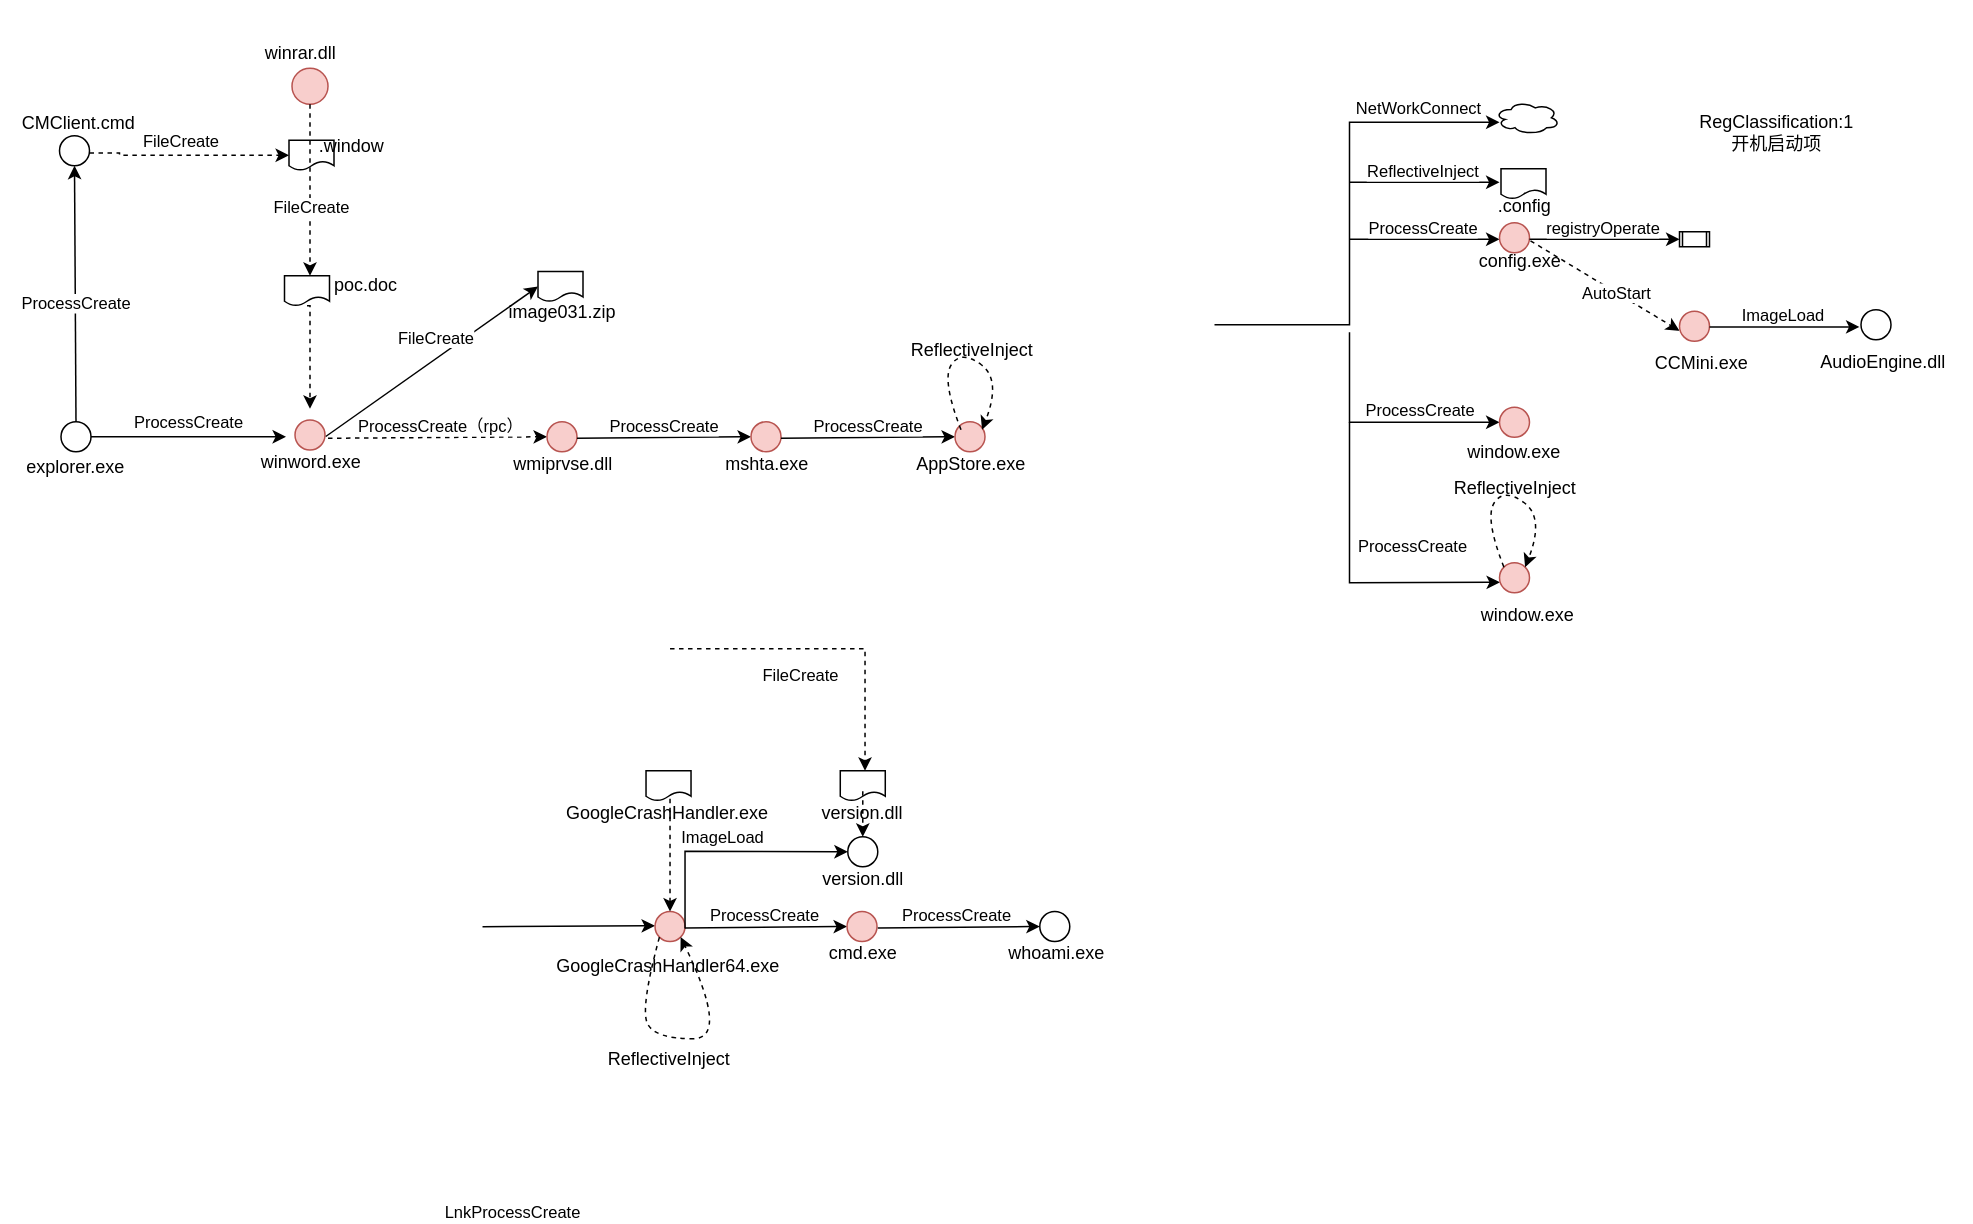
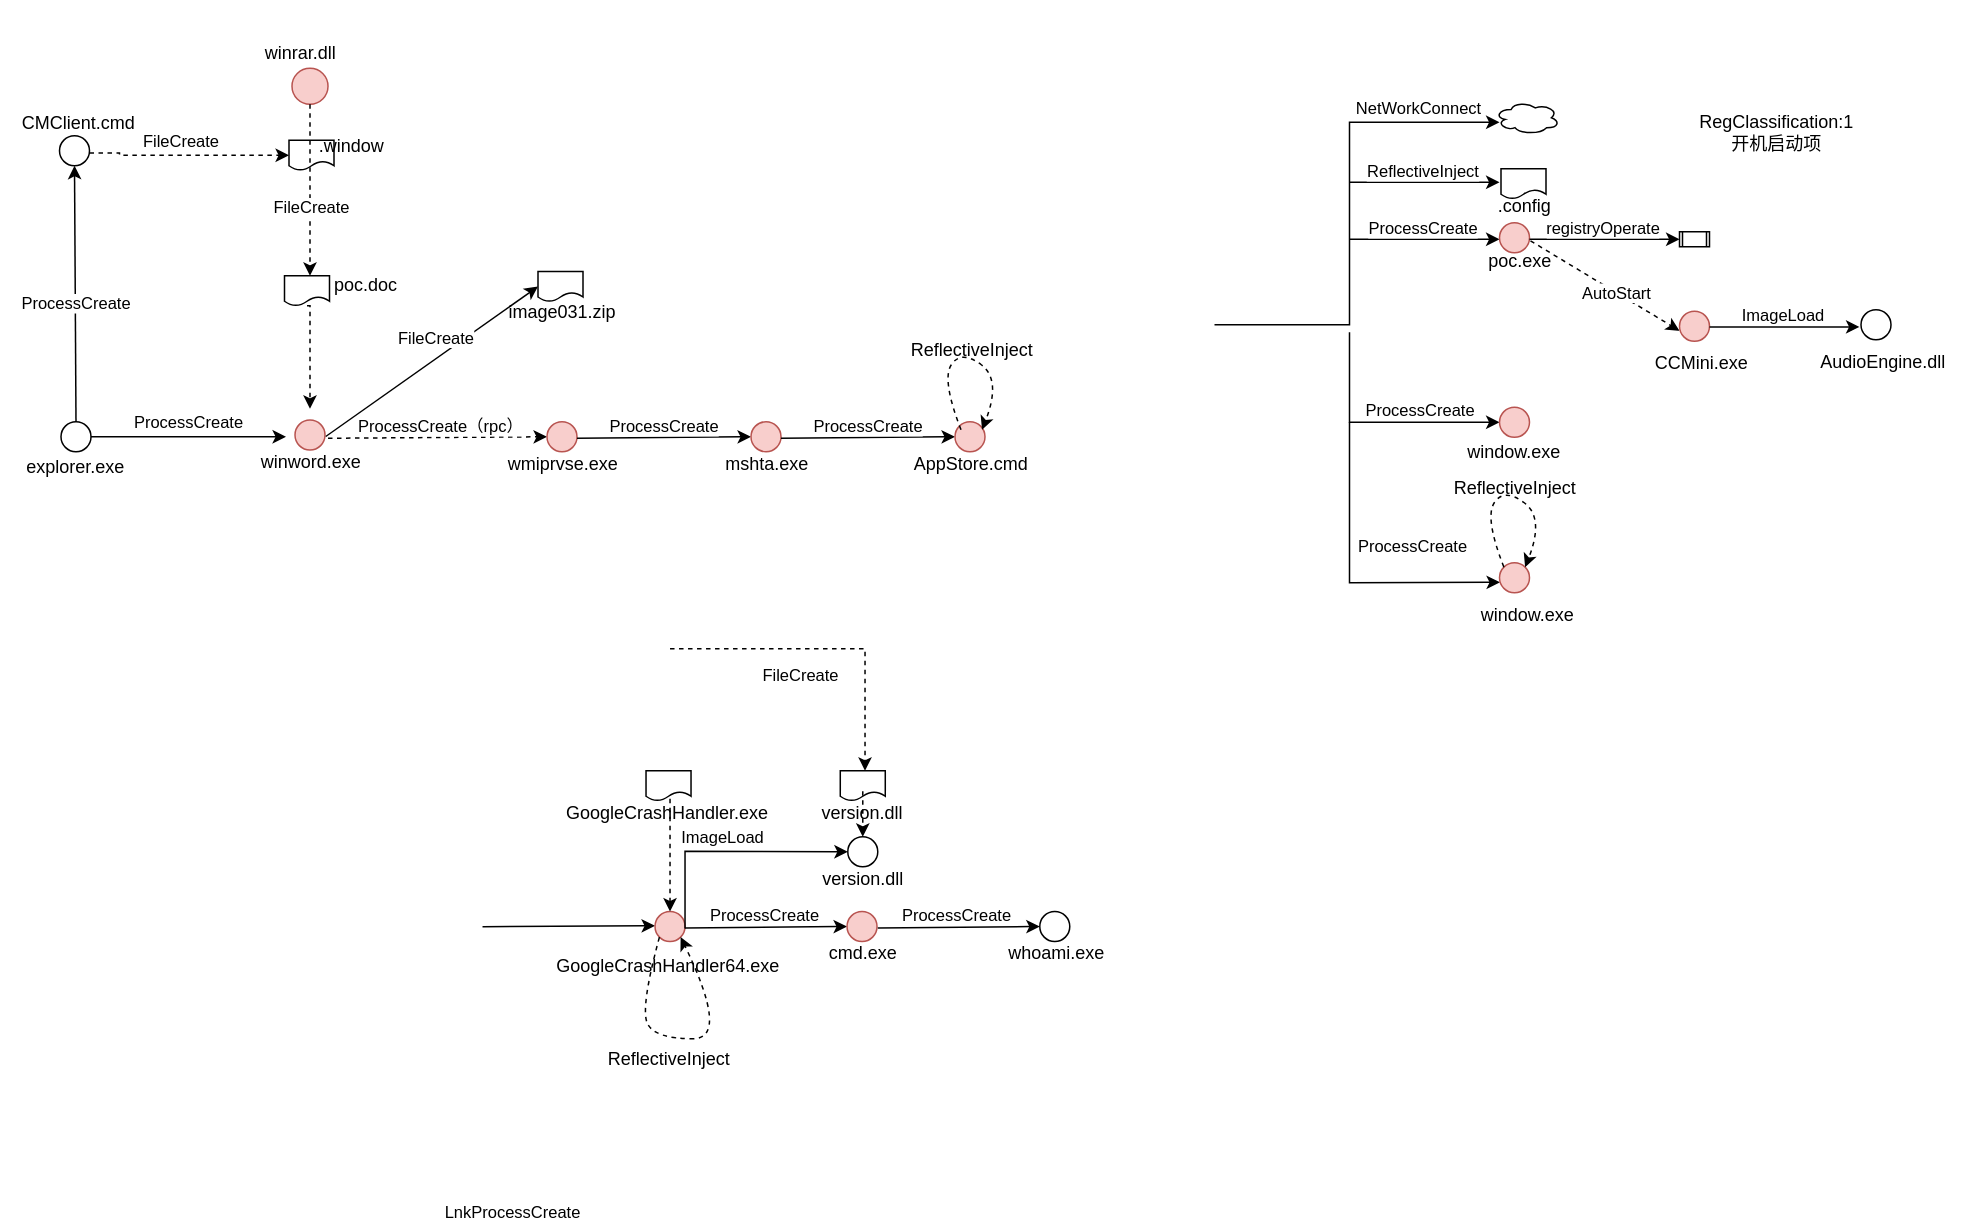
(1520, 262) -> (1520, 262)
(563, 464) -> (563, 464)
(971, 464) -> (971, 464)
